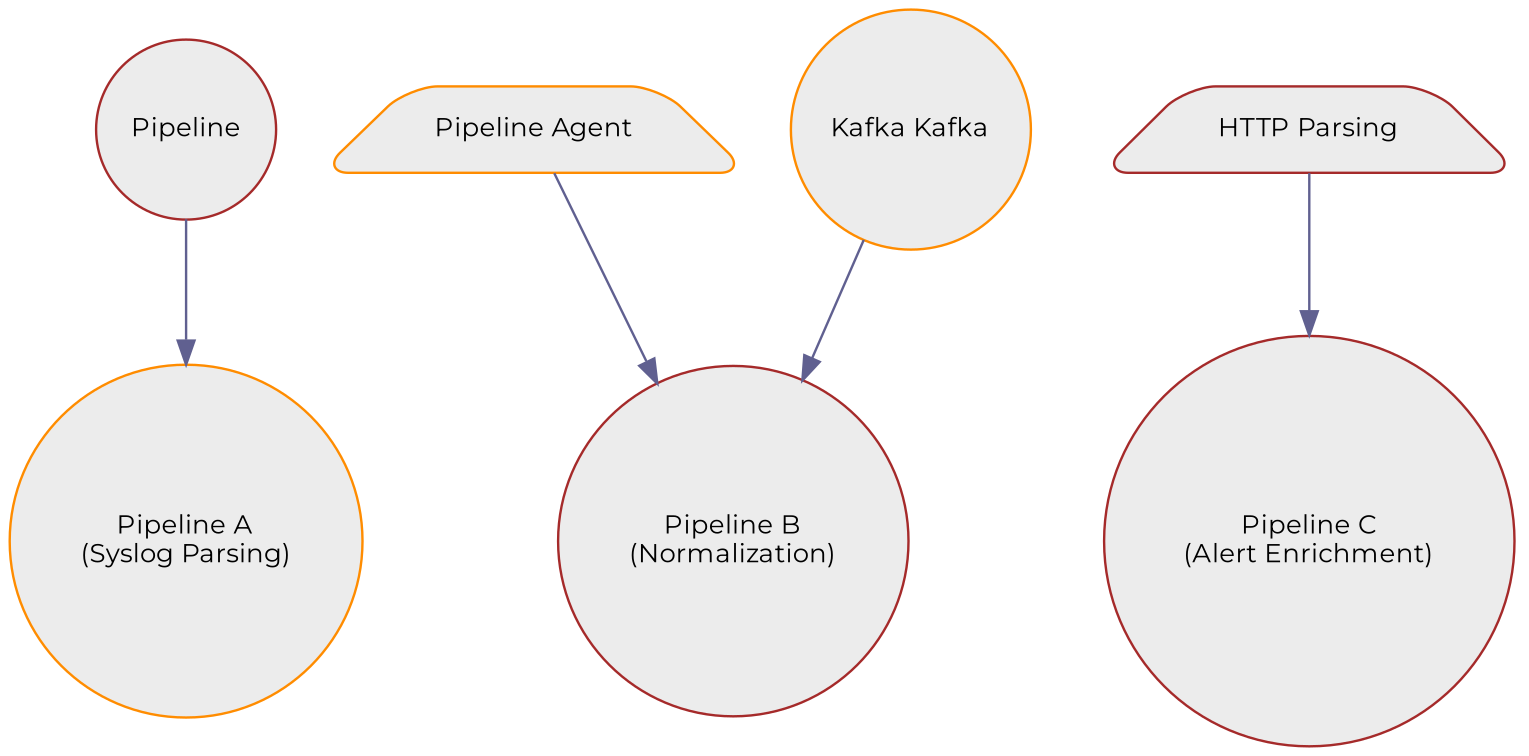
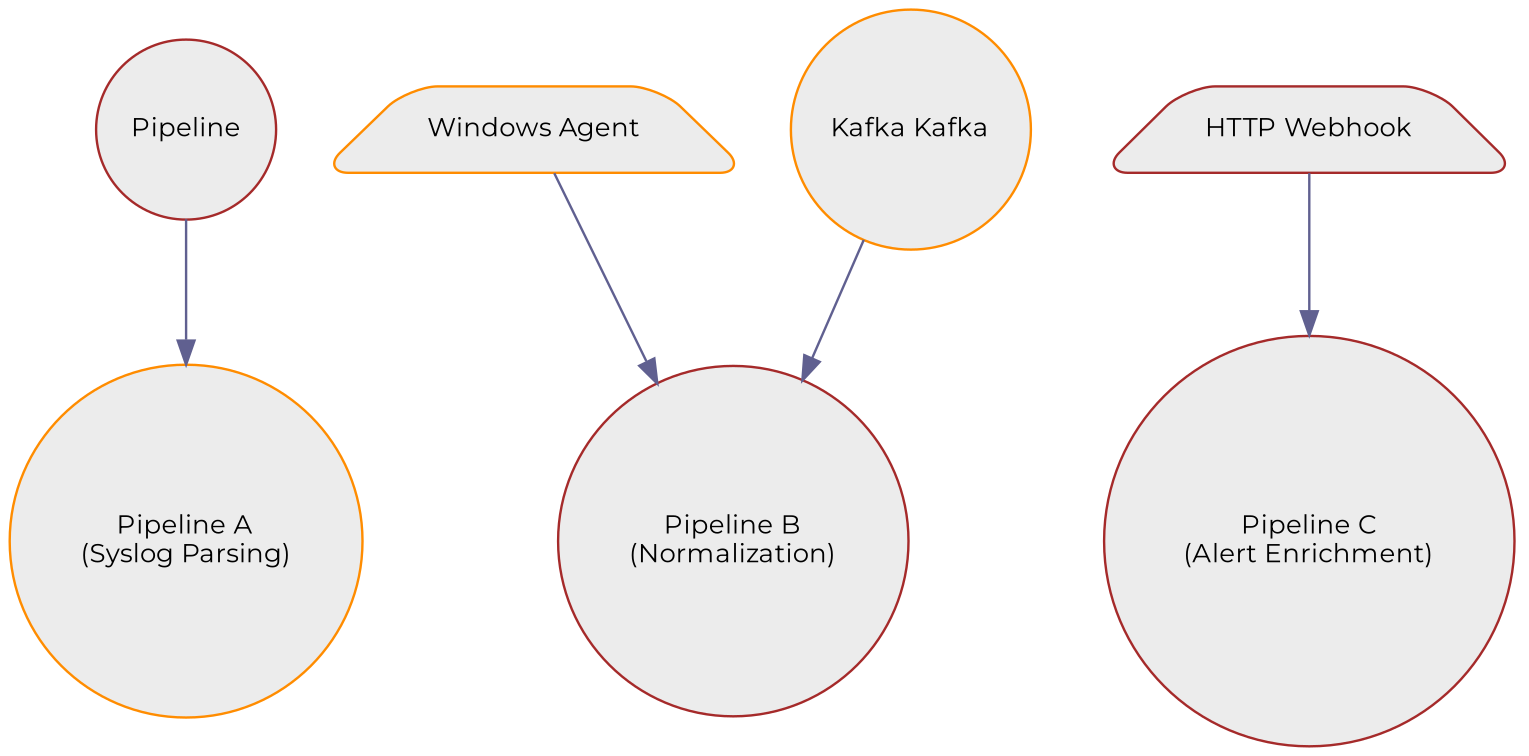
(534, 130) -> (534, 130)
(1309, 130) -> (1309, 130)
